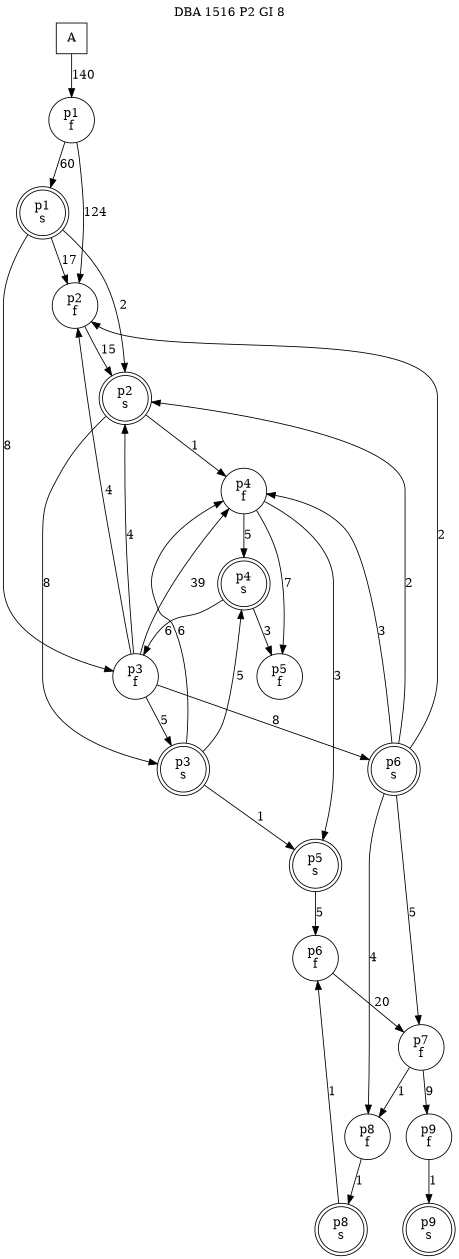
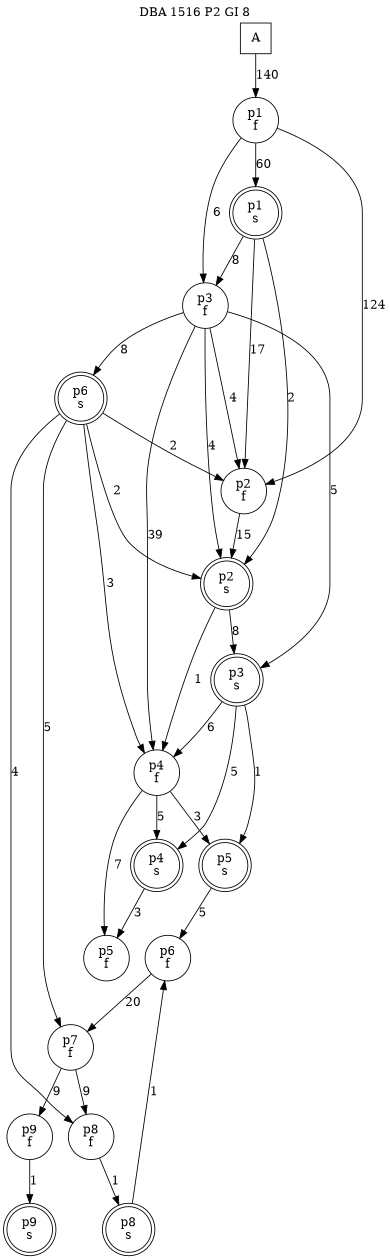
(181, 617) -> (209, 202)
(402, 1092) -> (87, 1092)
